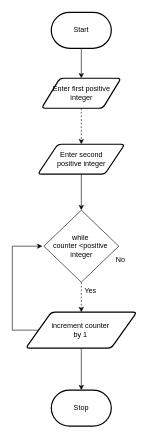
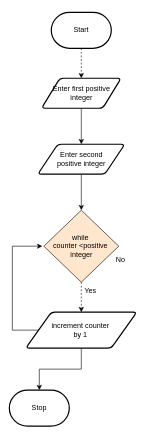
(81, 61) -> (81, 61)
(81, 124) -> (81, 124)
(81, 246) -> (81, 246)
(81, 408) -> (39, 408)
